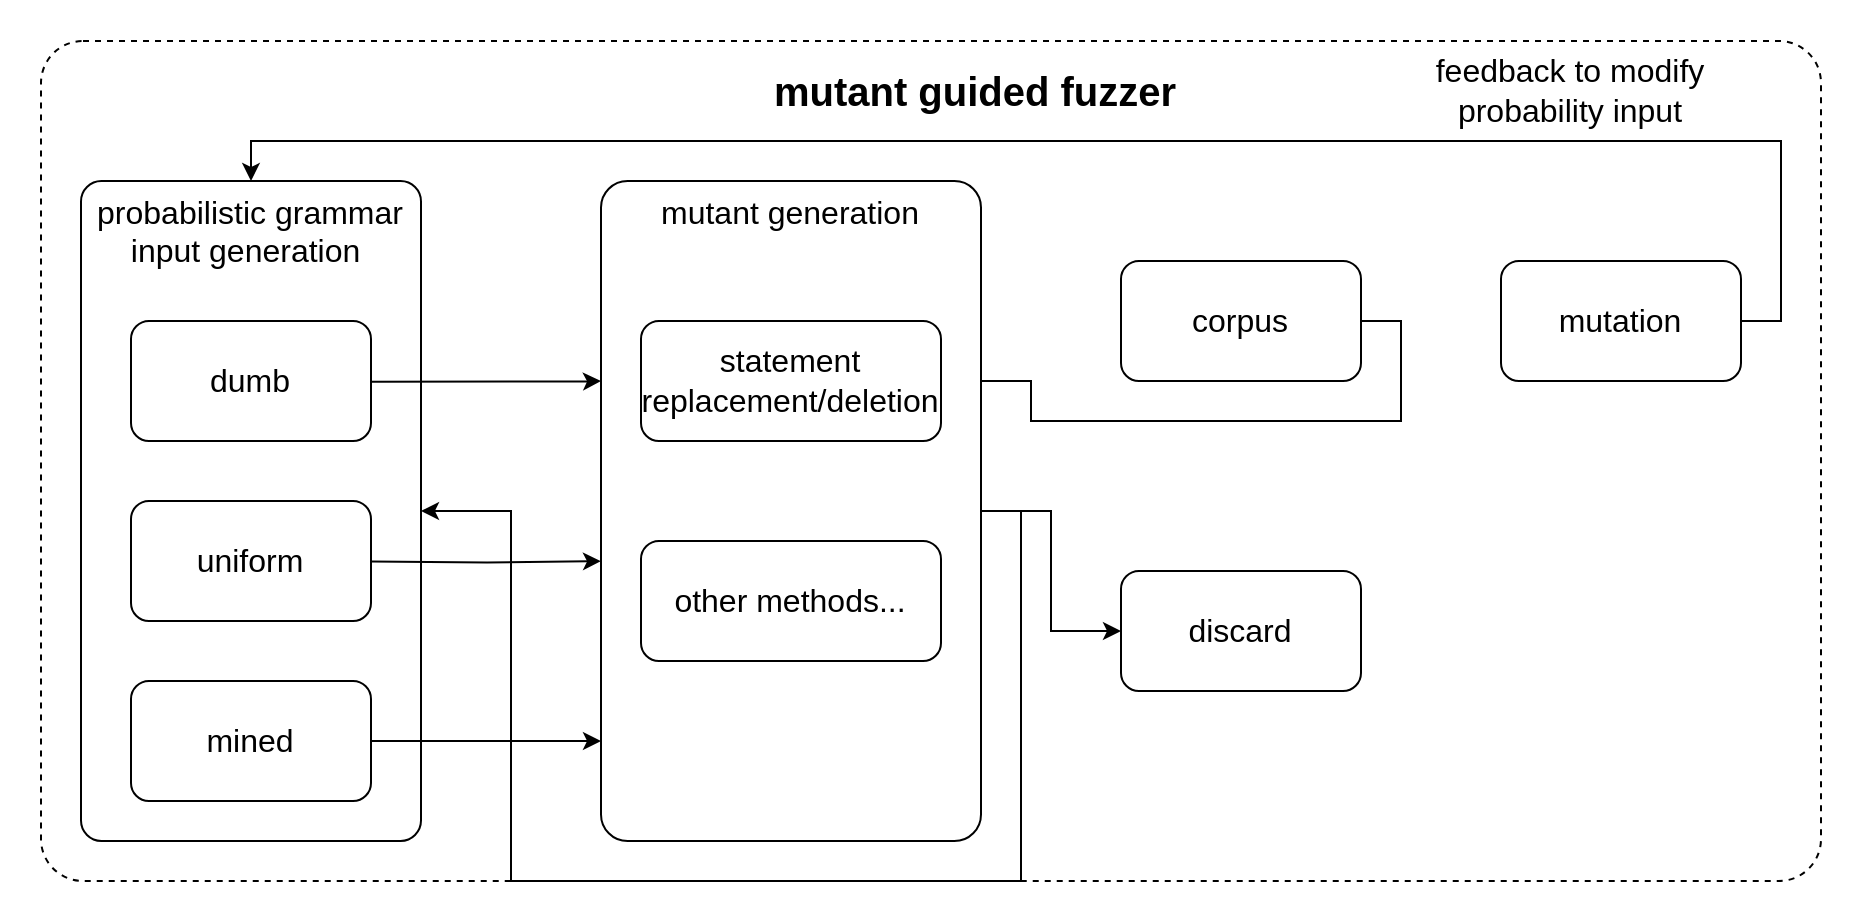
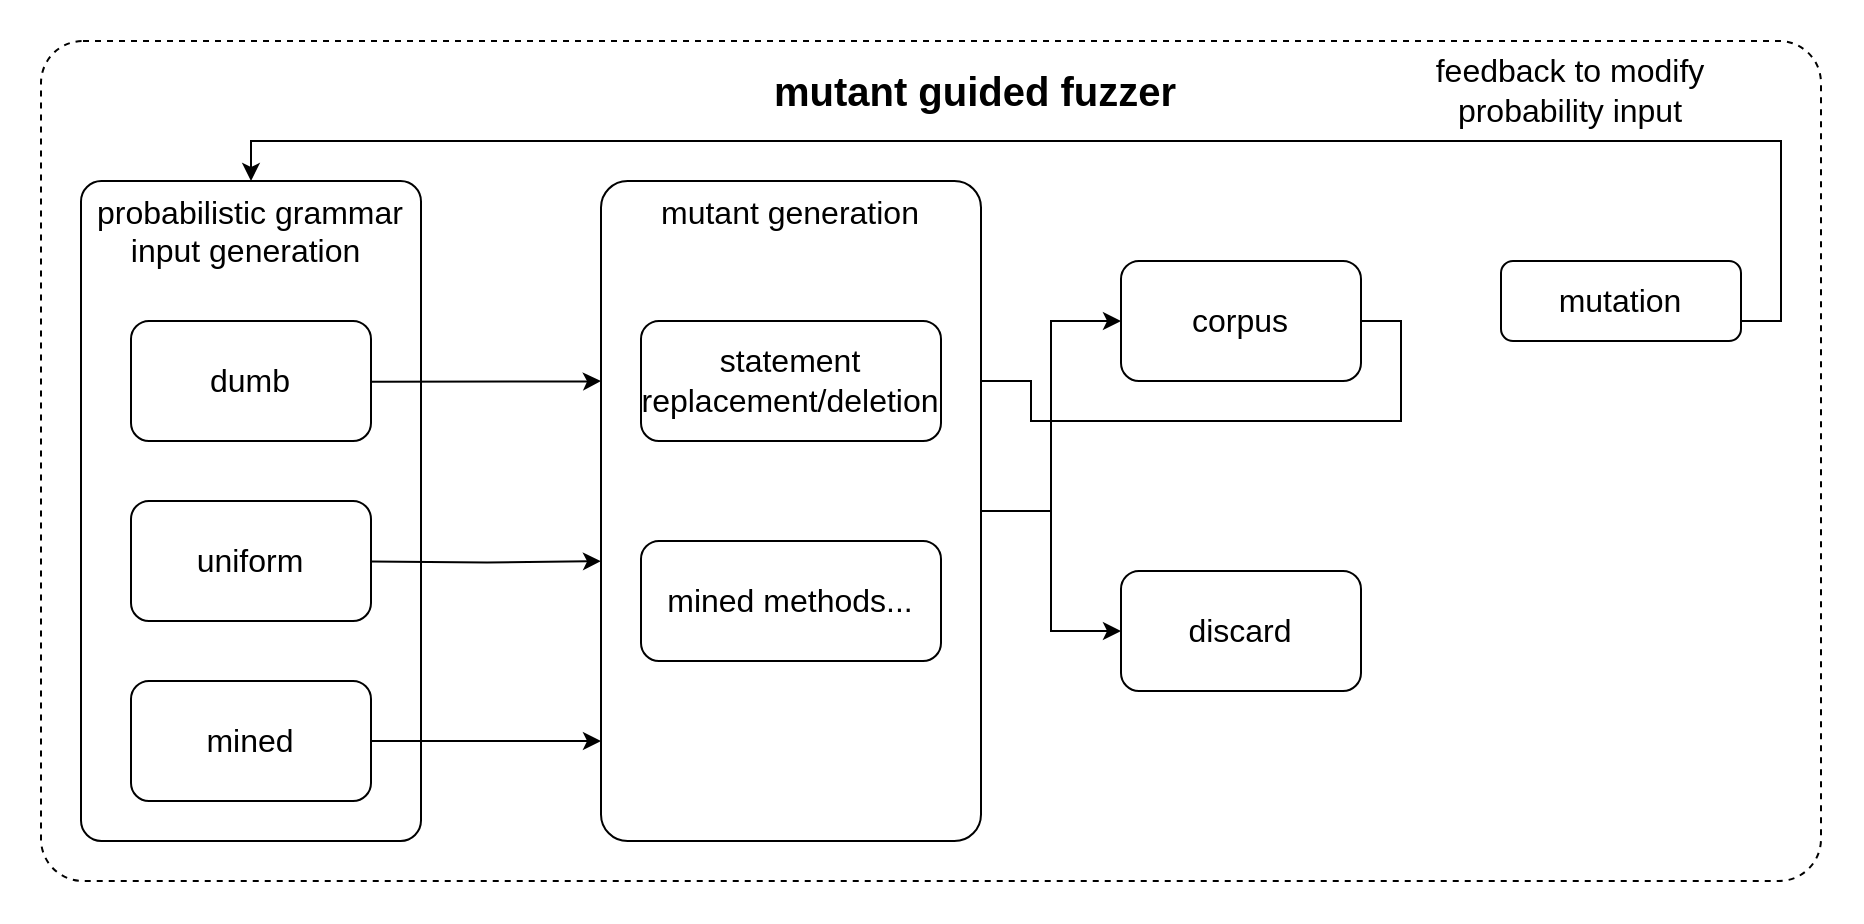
(1621, 321) -> (1621, 301)
(791, 601) -> (791, 601)
(726, 881) -> (1051, 386)
